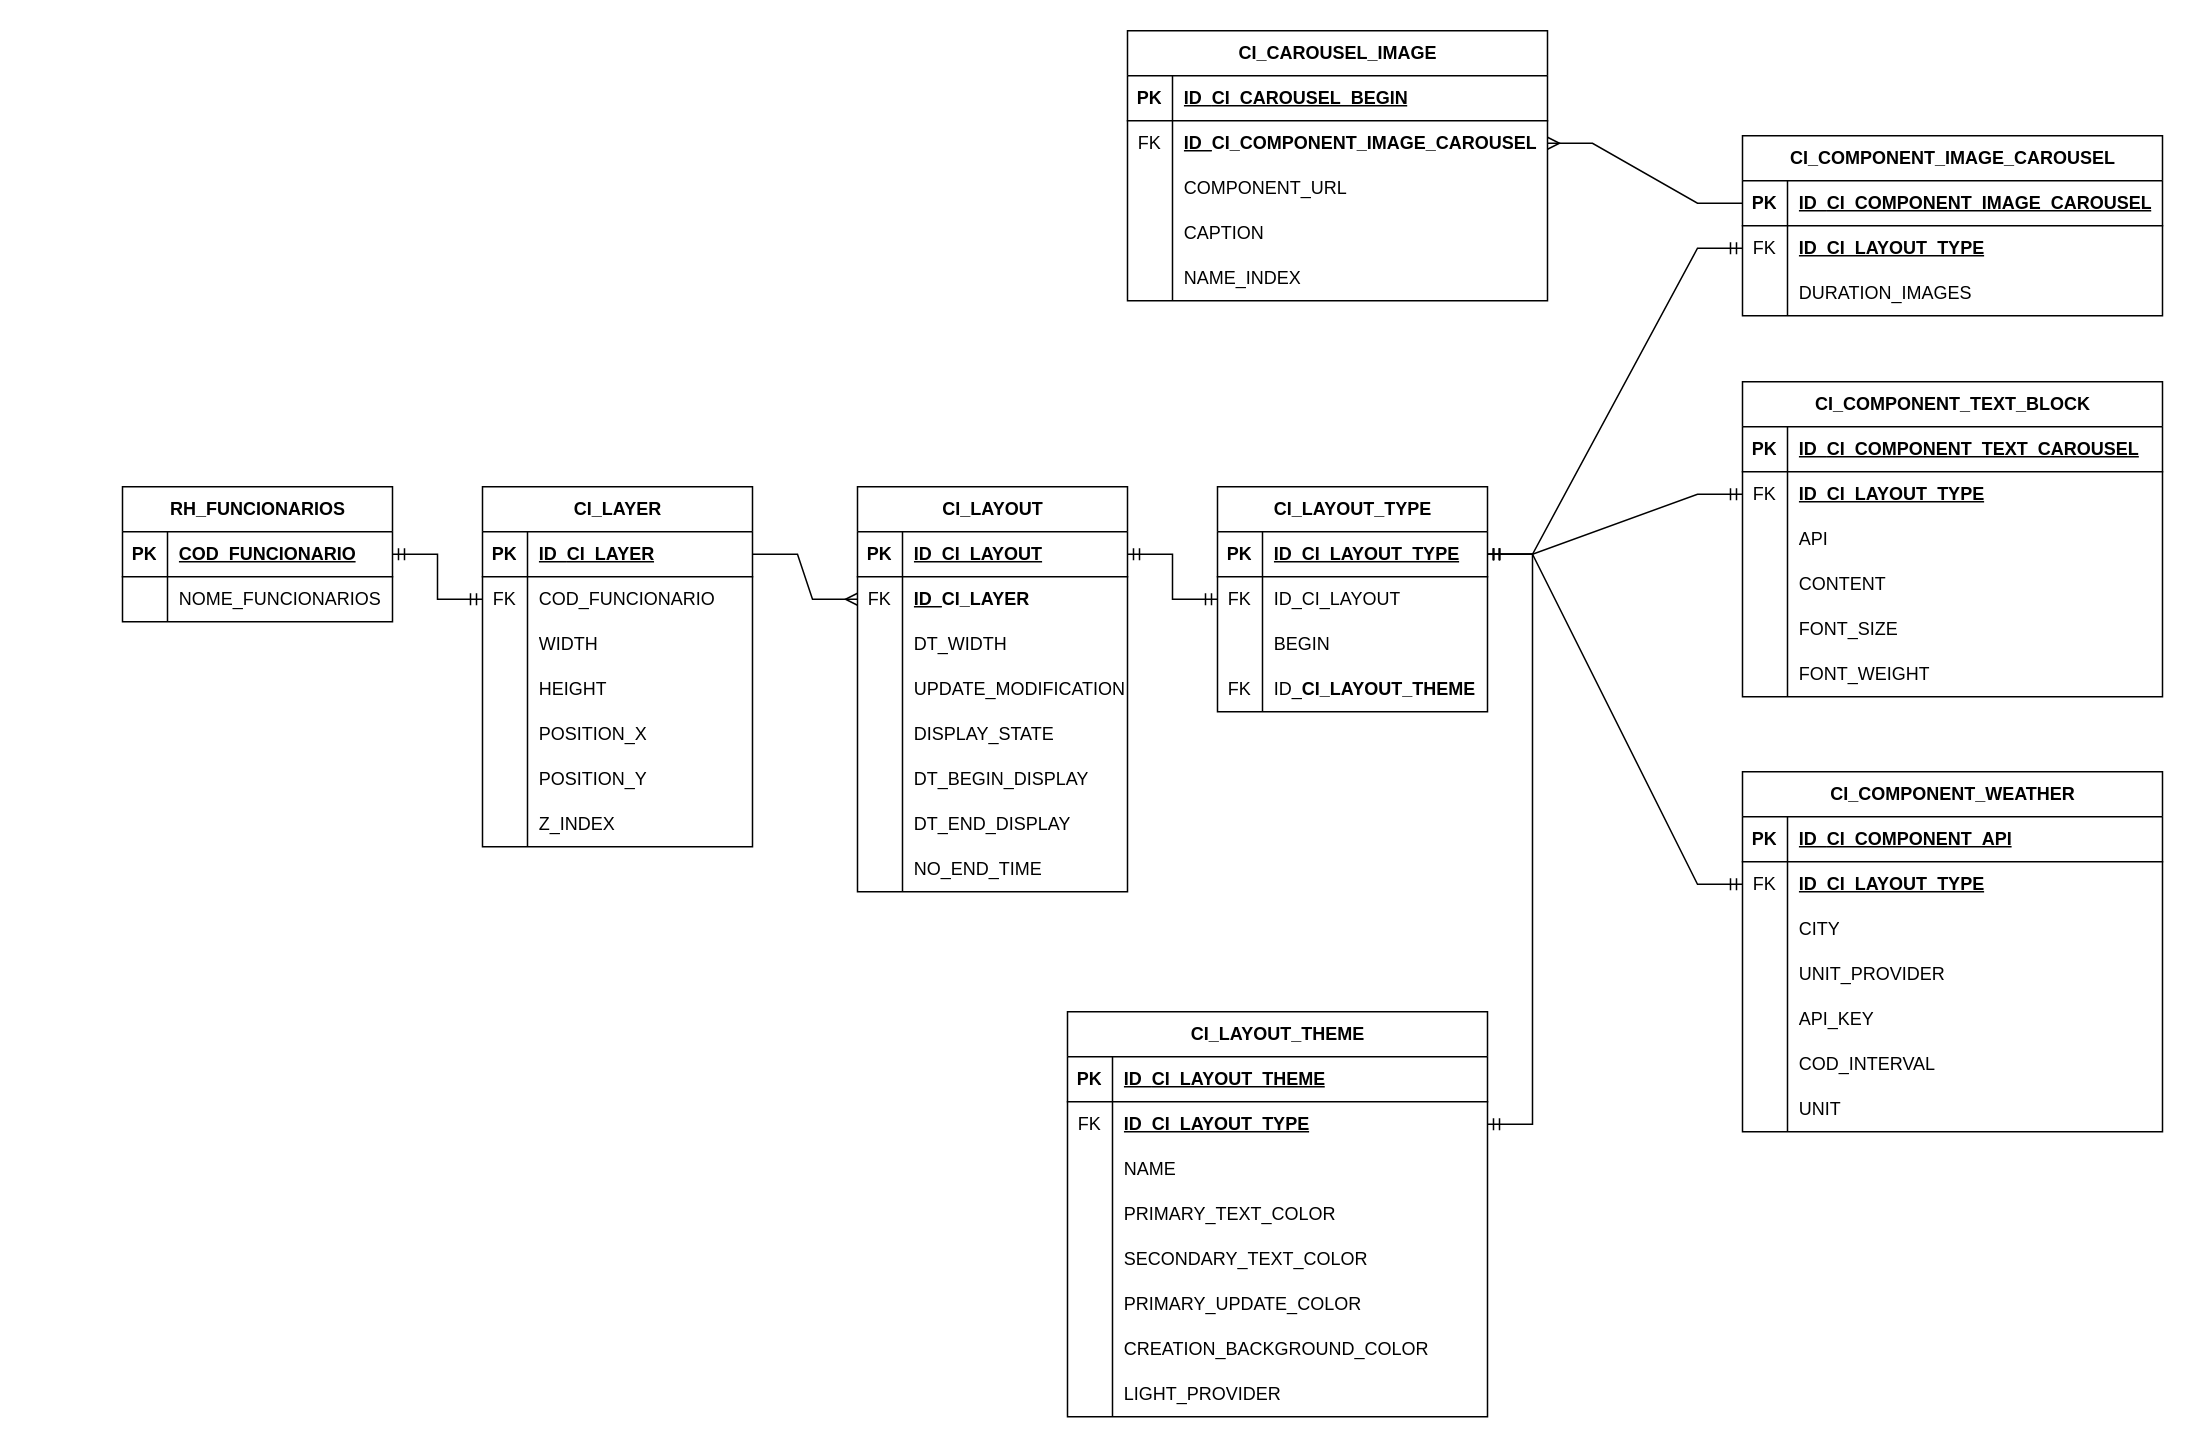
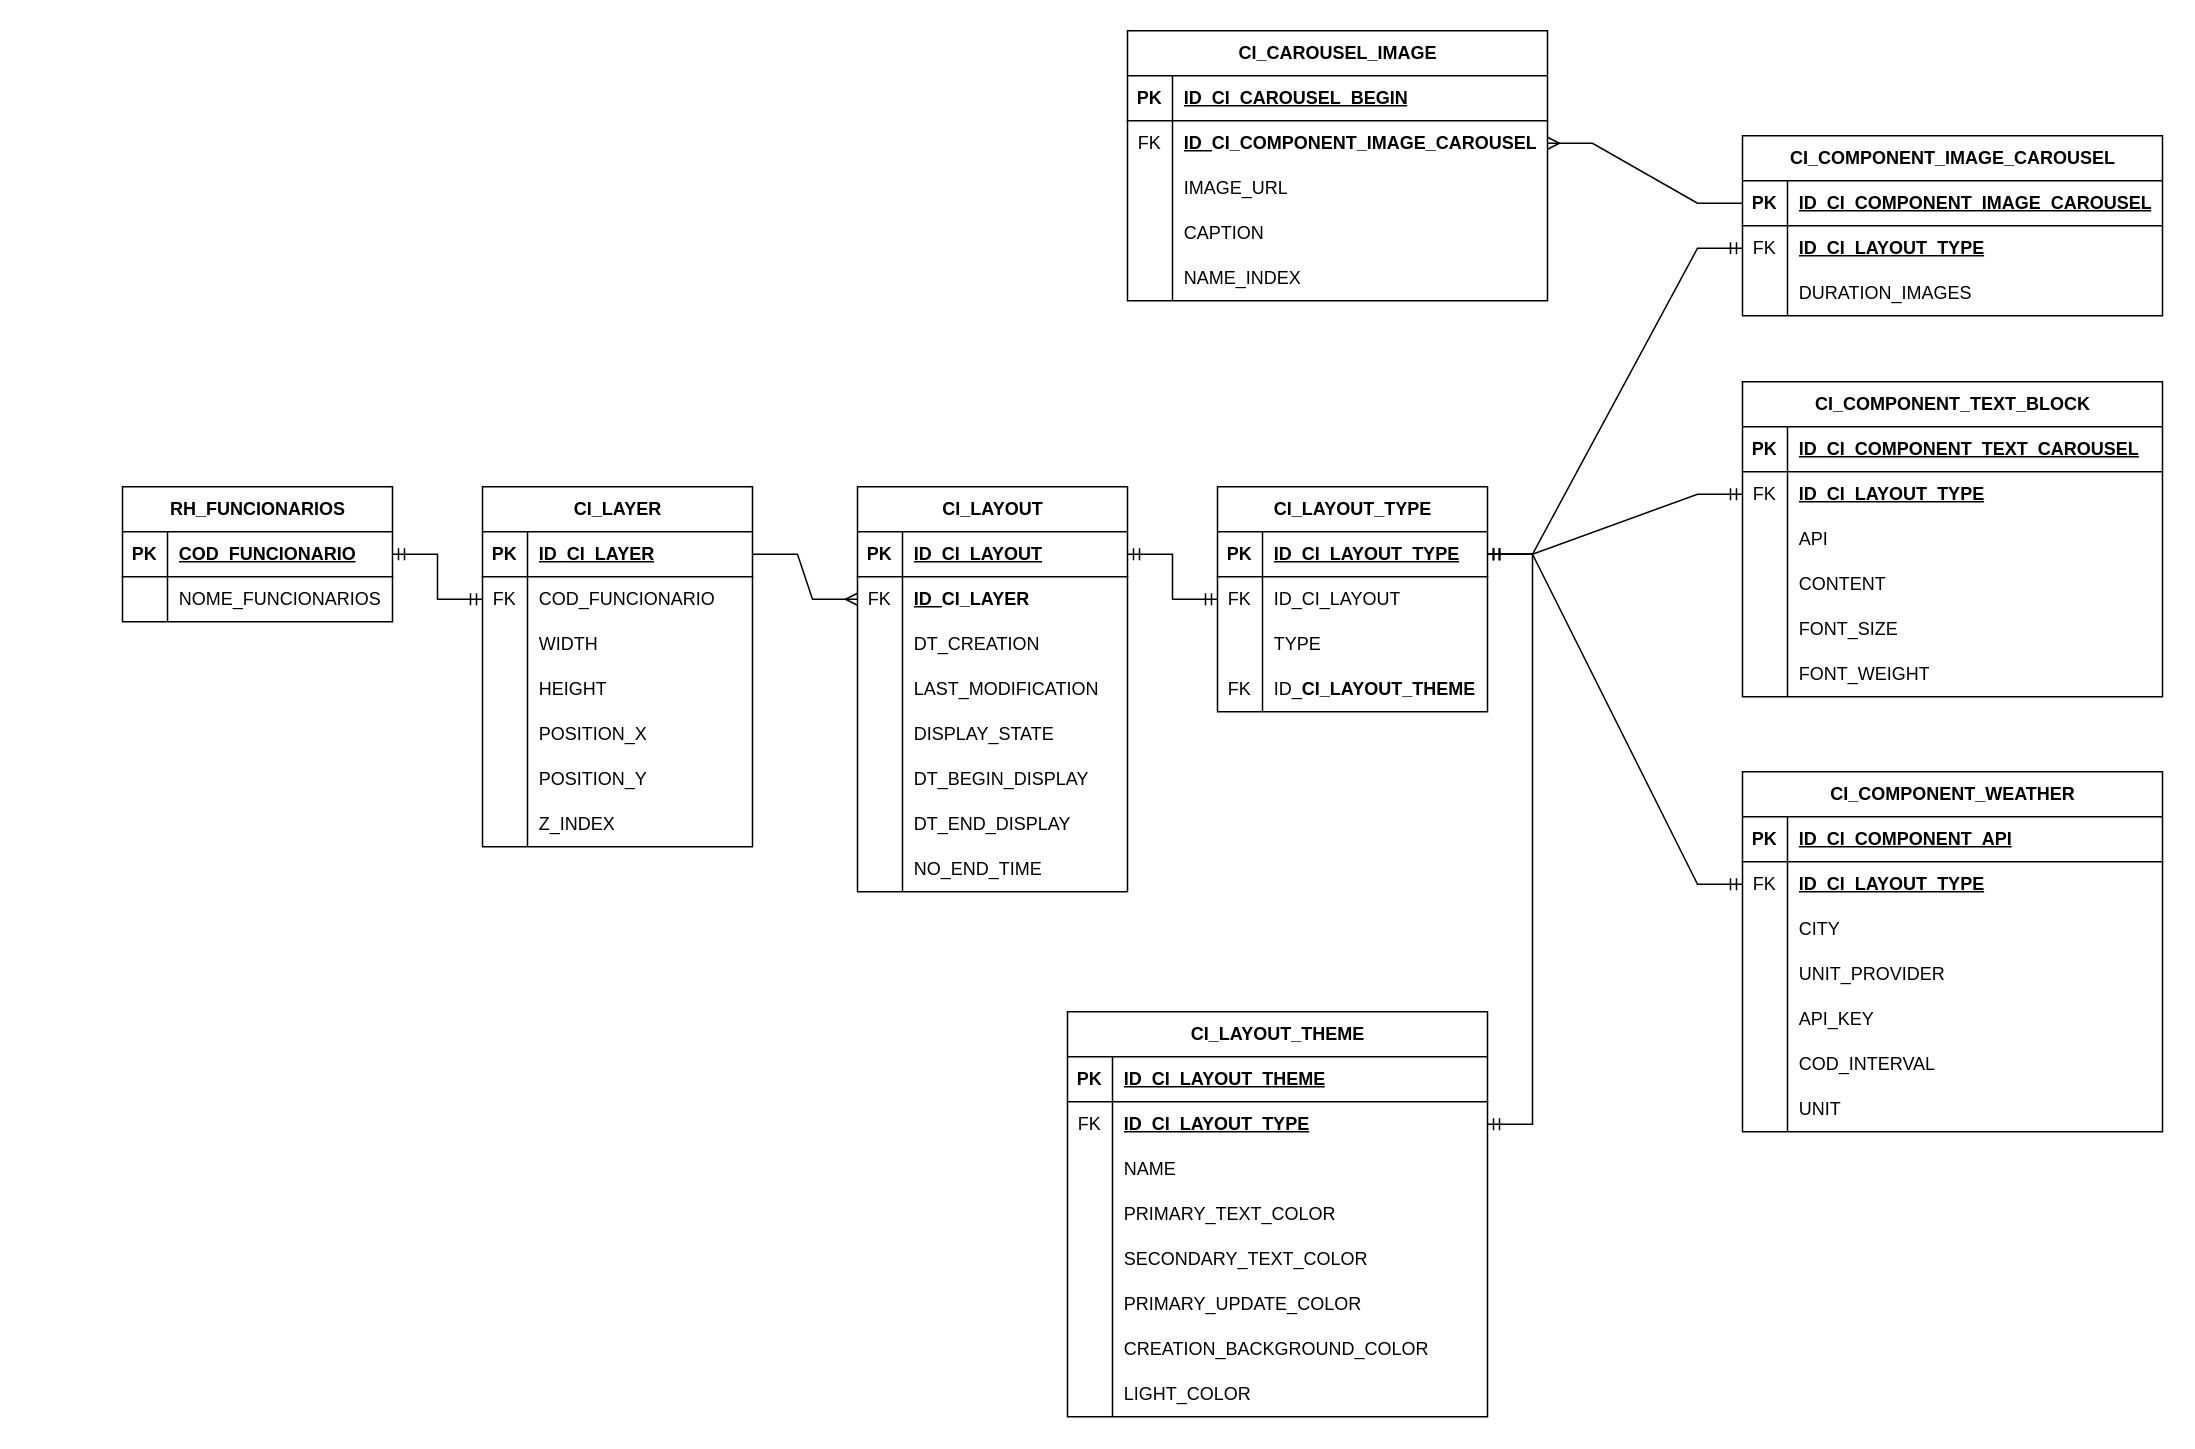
(1250, 188) -> (1230, 188)
(955, 644) -> (970, 644)
(1299, 644) -> (1294, 644)
(1010, 689) -> (1000, 689)
(1195, 1394) -> (1180, 1394)
